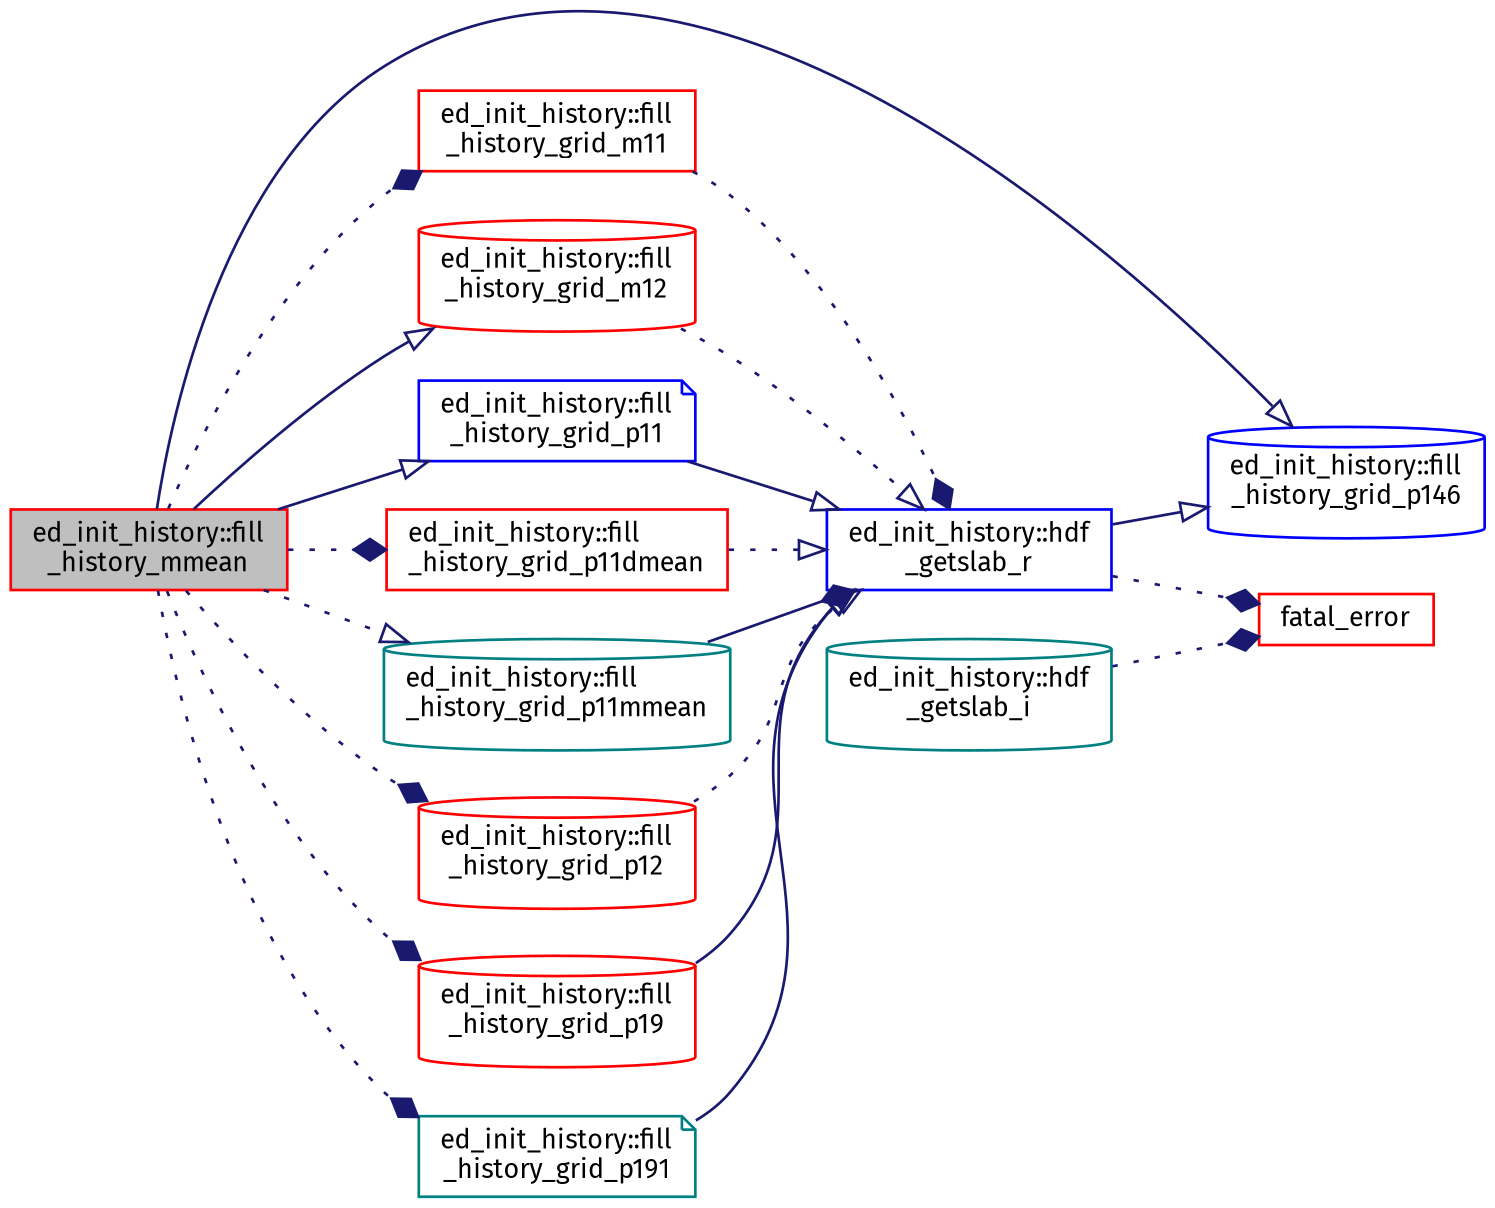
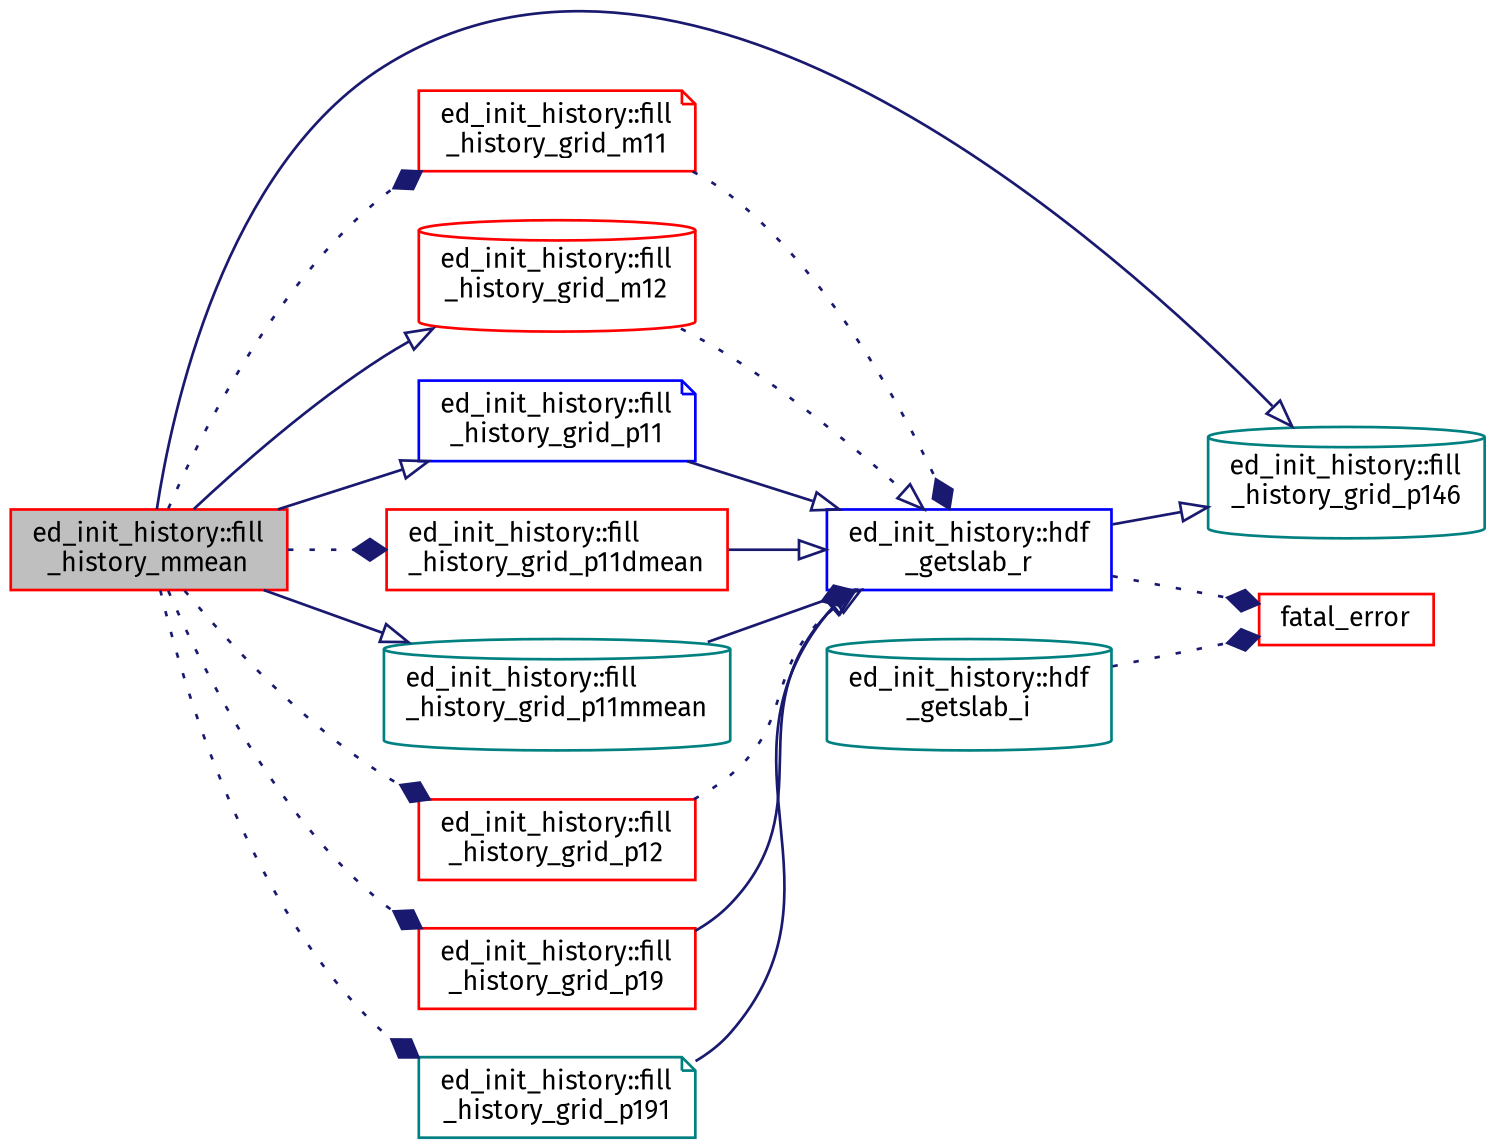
(557, 131) -> (557, 131)
(1346, 483) -> (1346, 483)
(764, 550) -> (764, 550)
(323, 611) -> (323, 611)
(557, 853) -> (557, 840)
(557, 1012) -> (557, 969)
